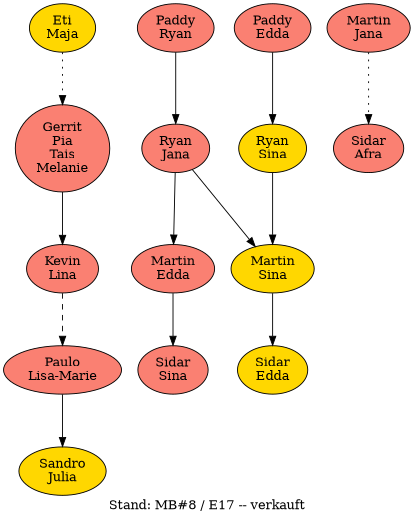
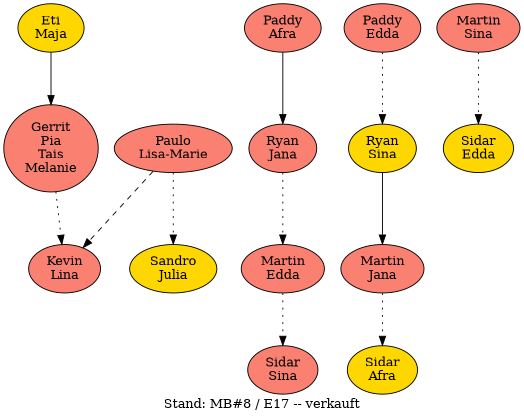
(176, 28) -> (283, 28)
(63, 74) -> (51, 74)
(273, 83) -> (382, 83)
(369, 148) -> (382, 370)
(174, 204) -> (283, 204)
(221, 204) -> none
(273, 204) -> (382, 204)
(63, 214) -> (58, 213)
(273, 269) -> (478, 28)
(63, 315) -> (121, 206)
(173, 315) -> (283, 315)
(273, 315) -> (478, 83)
(63, 416) -> (173, 204)
